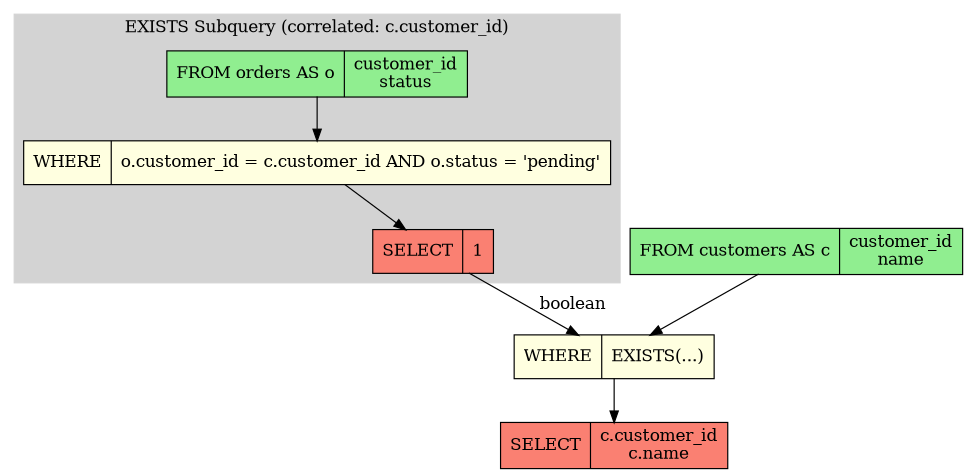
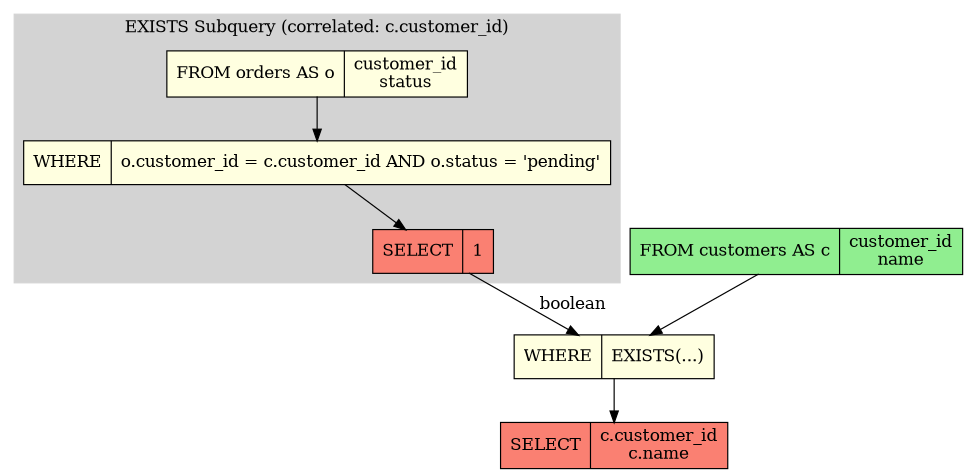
(317, 74) -> (317, 74)
